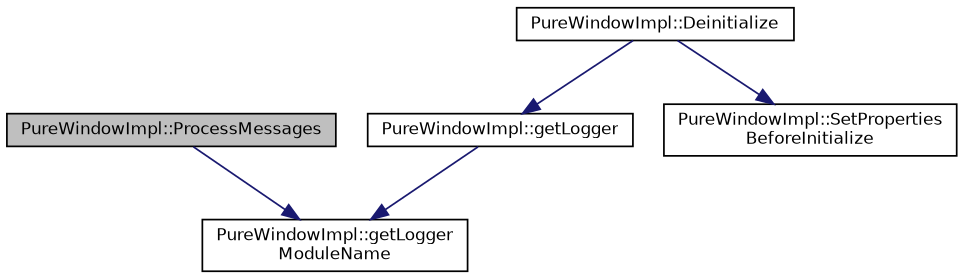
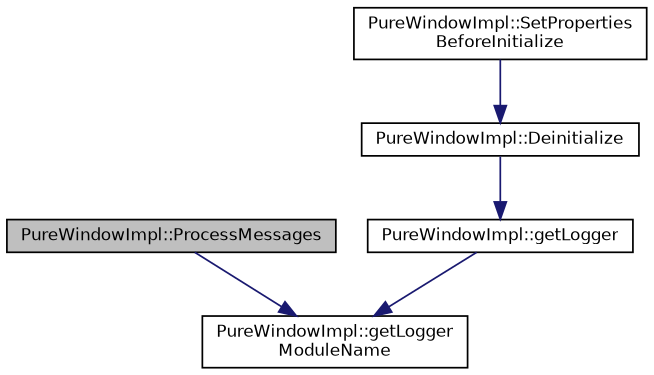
(718, 67) -> (500, 82)
